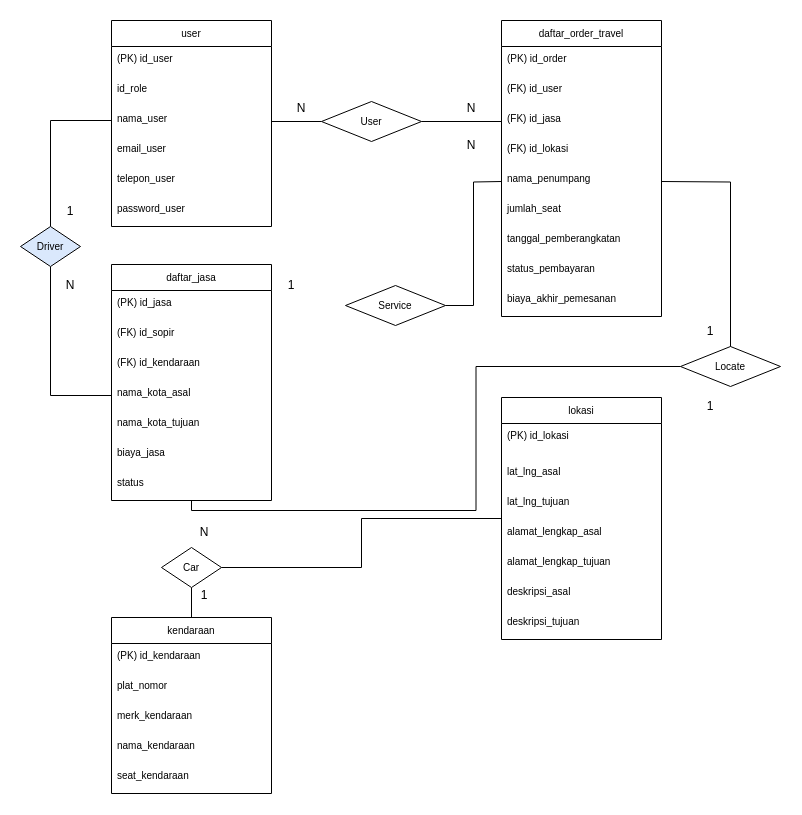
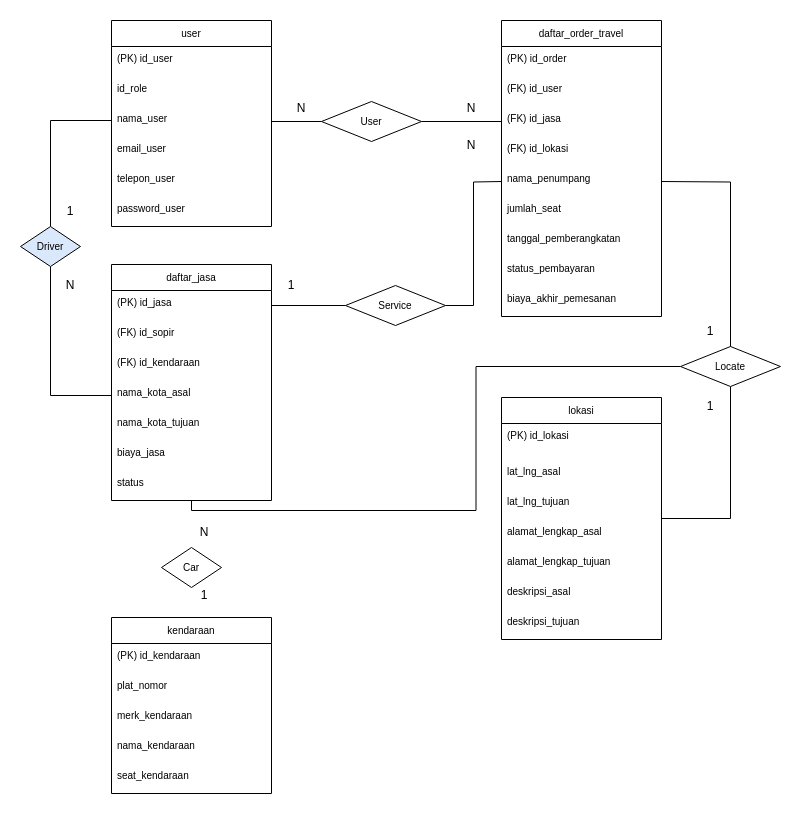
none -> (310, 306)
(362, 545) -> (731, 487)
(192, 603) -> none
